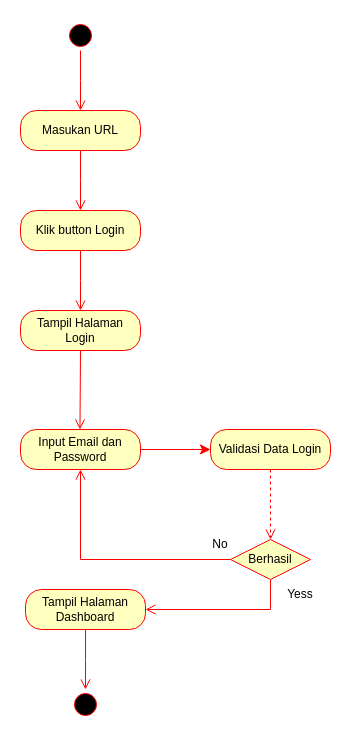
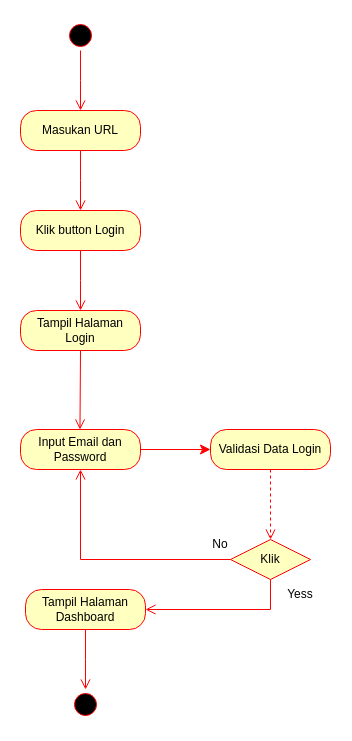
(271, 560) -> (271, 560)
